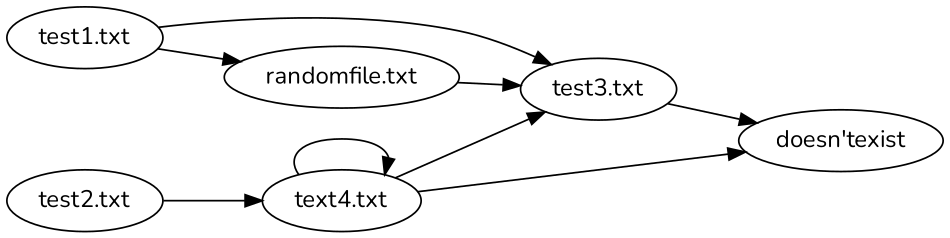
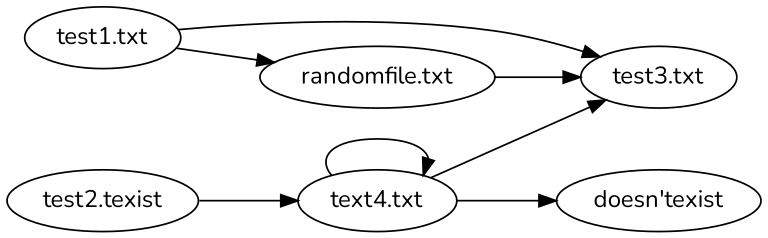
(704, 111) -> none
(85, 201) -> (103, 201)
